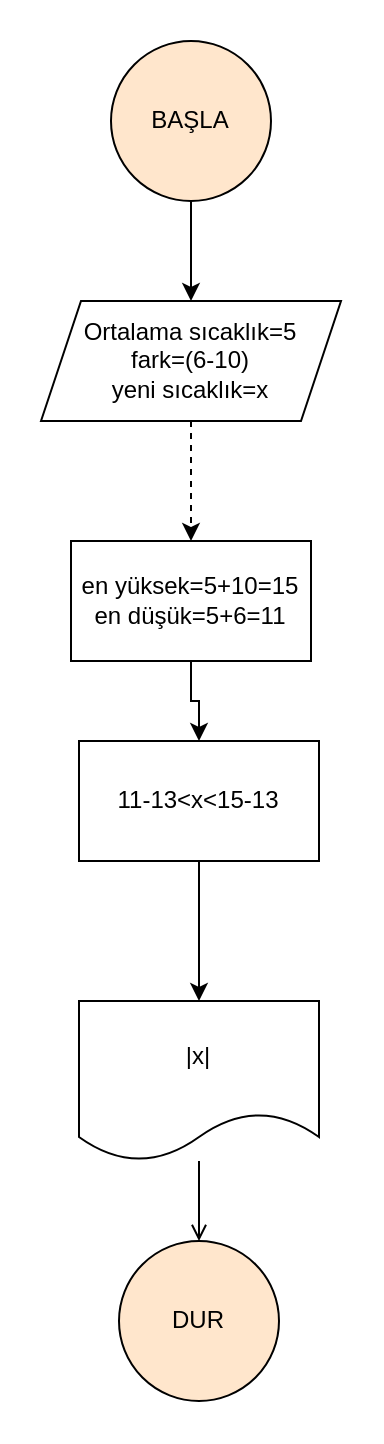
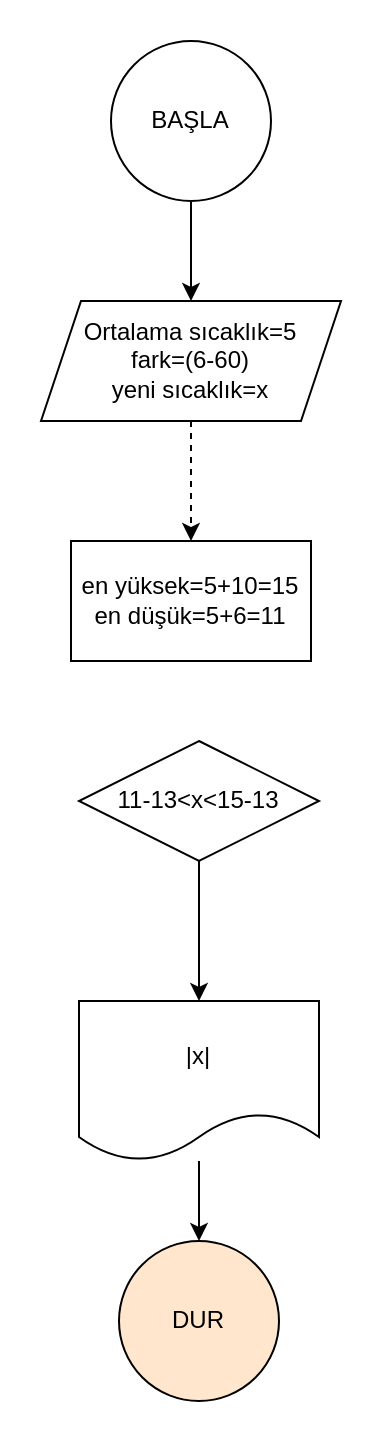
(191, 121) -> (191, 121)
(191, 361) -> (191, 361)
(191, 698) -> none
(199, 801) -> (199, 801)
(199, 1228) -> (199, 1226)
